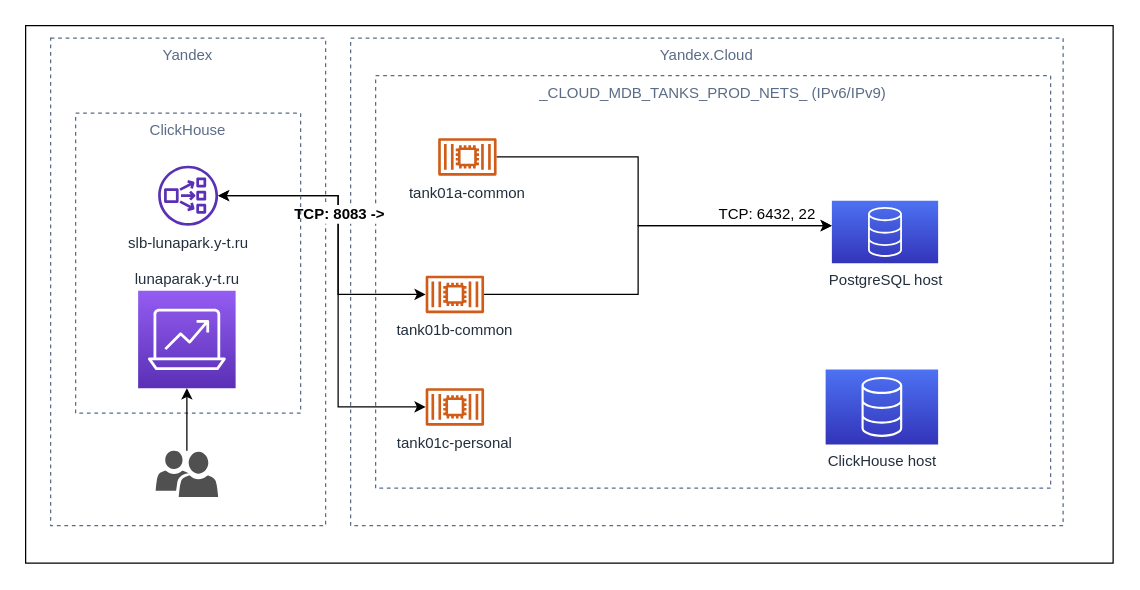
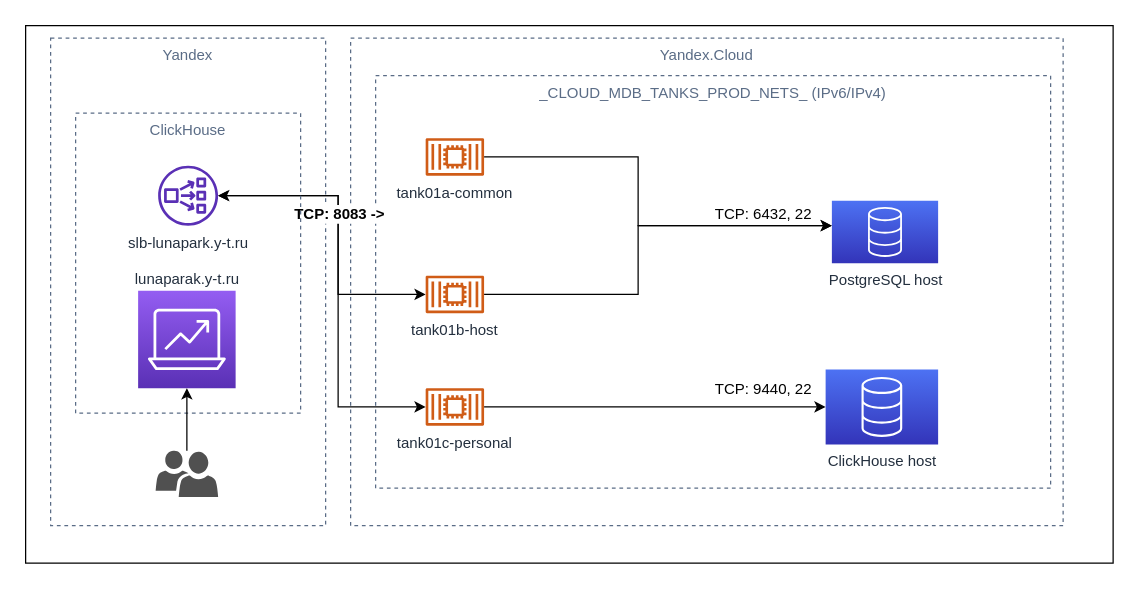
(713, 93) -> (713, 93)
(467, 157) -> (455, 157)
(455, 331) -> (455, 331)
none -> (650, 407)
